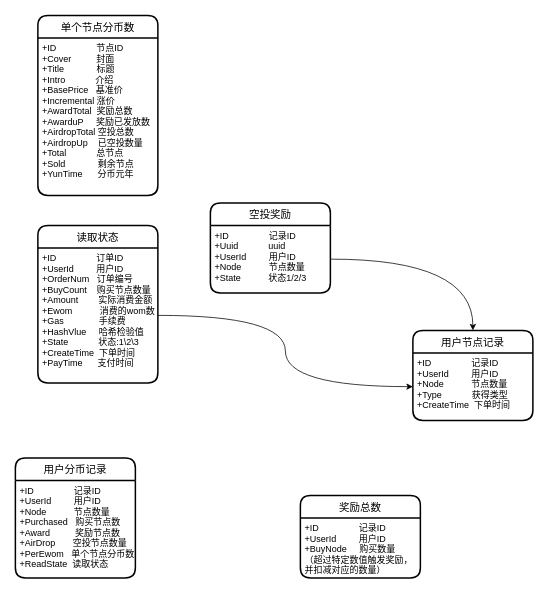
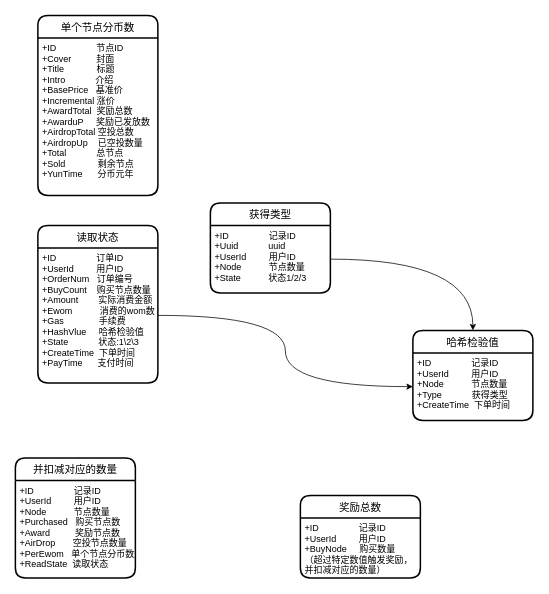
(270, 215) -> (270, 215)
(473, 342) -> (473, 342)
(75, 470) -> (75, 470)
